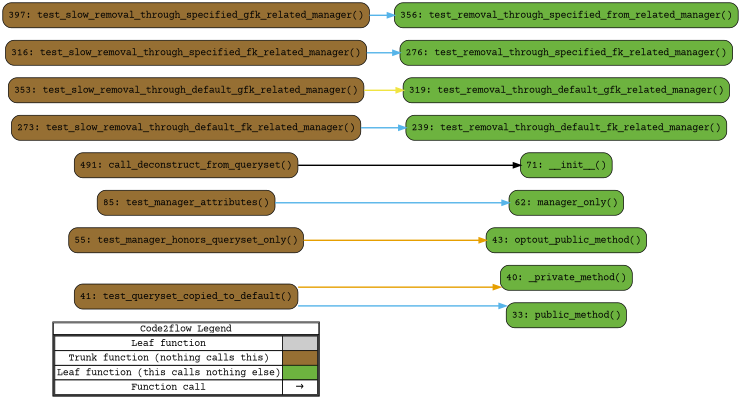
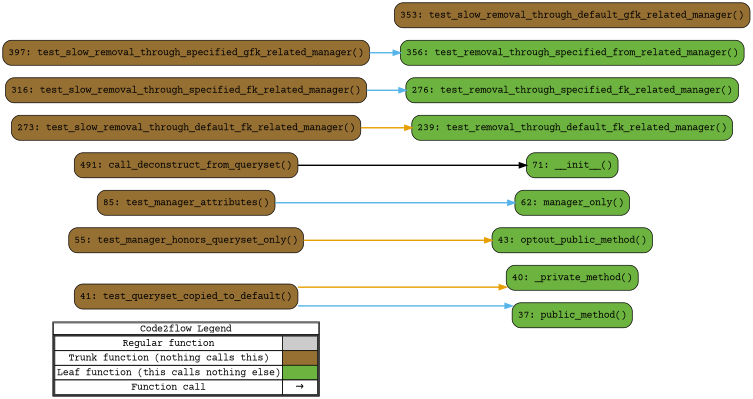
(566, 90) -> none
(380, 128) -> (383, 128)
(566, 315) -> (572, 315)
(169, 343) -> (169, 343)
